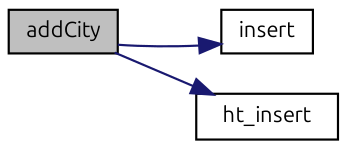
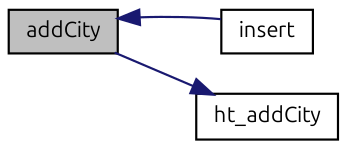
(158, 46) -> (180, 17)
(267, 117) -> (267, 117)
